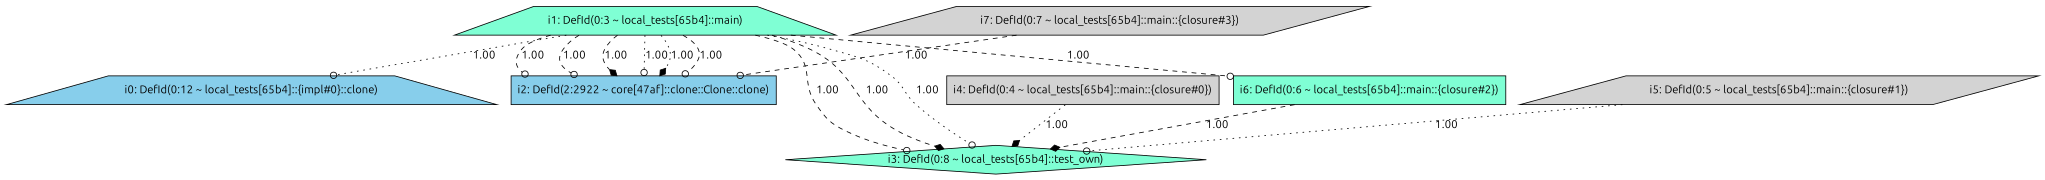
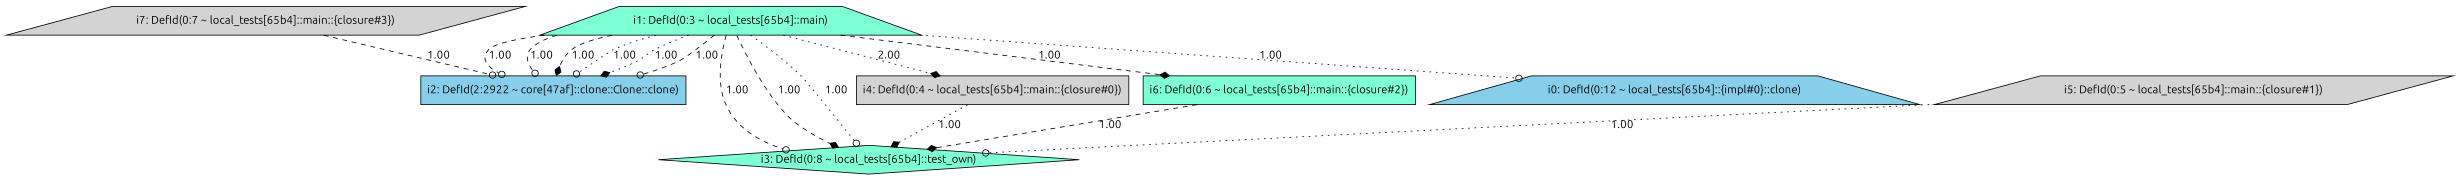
none -> (857, 54)
(1009, 56) -> (1000, 55)
